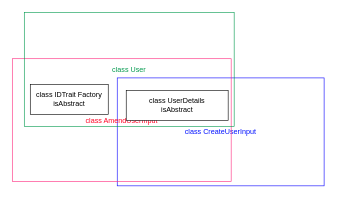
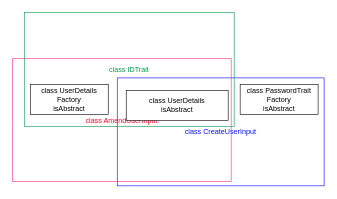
(129, 69) -> (129, 69)
(69, 99) -> (69, 99)
none -> (279, 99)
